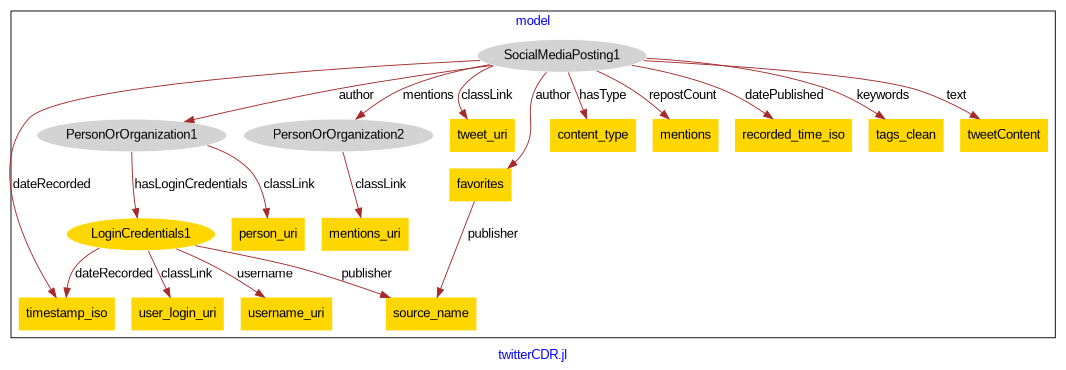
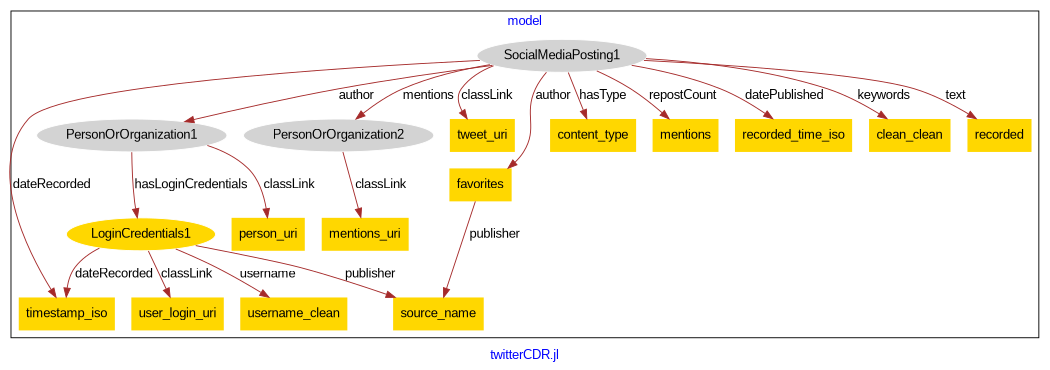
(906, 135) -> (910, 135)
(1004, 135) -> (999, 135)
(286, 314) -> (294, 314)
